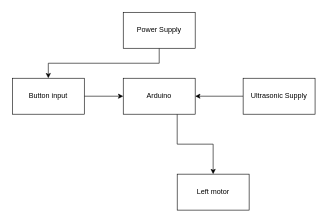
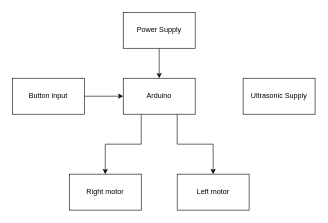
(48, 65) -> (159, 72)
(200, 96) -> none
none -> (105, 144)
none -> (105, 192)
